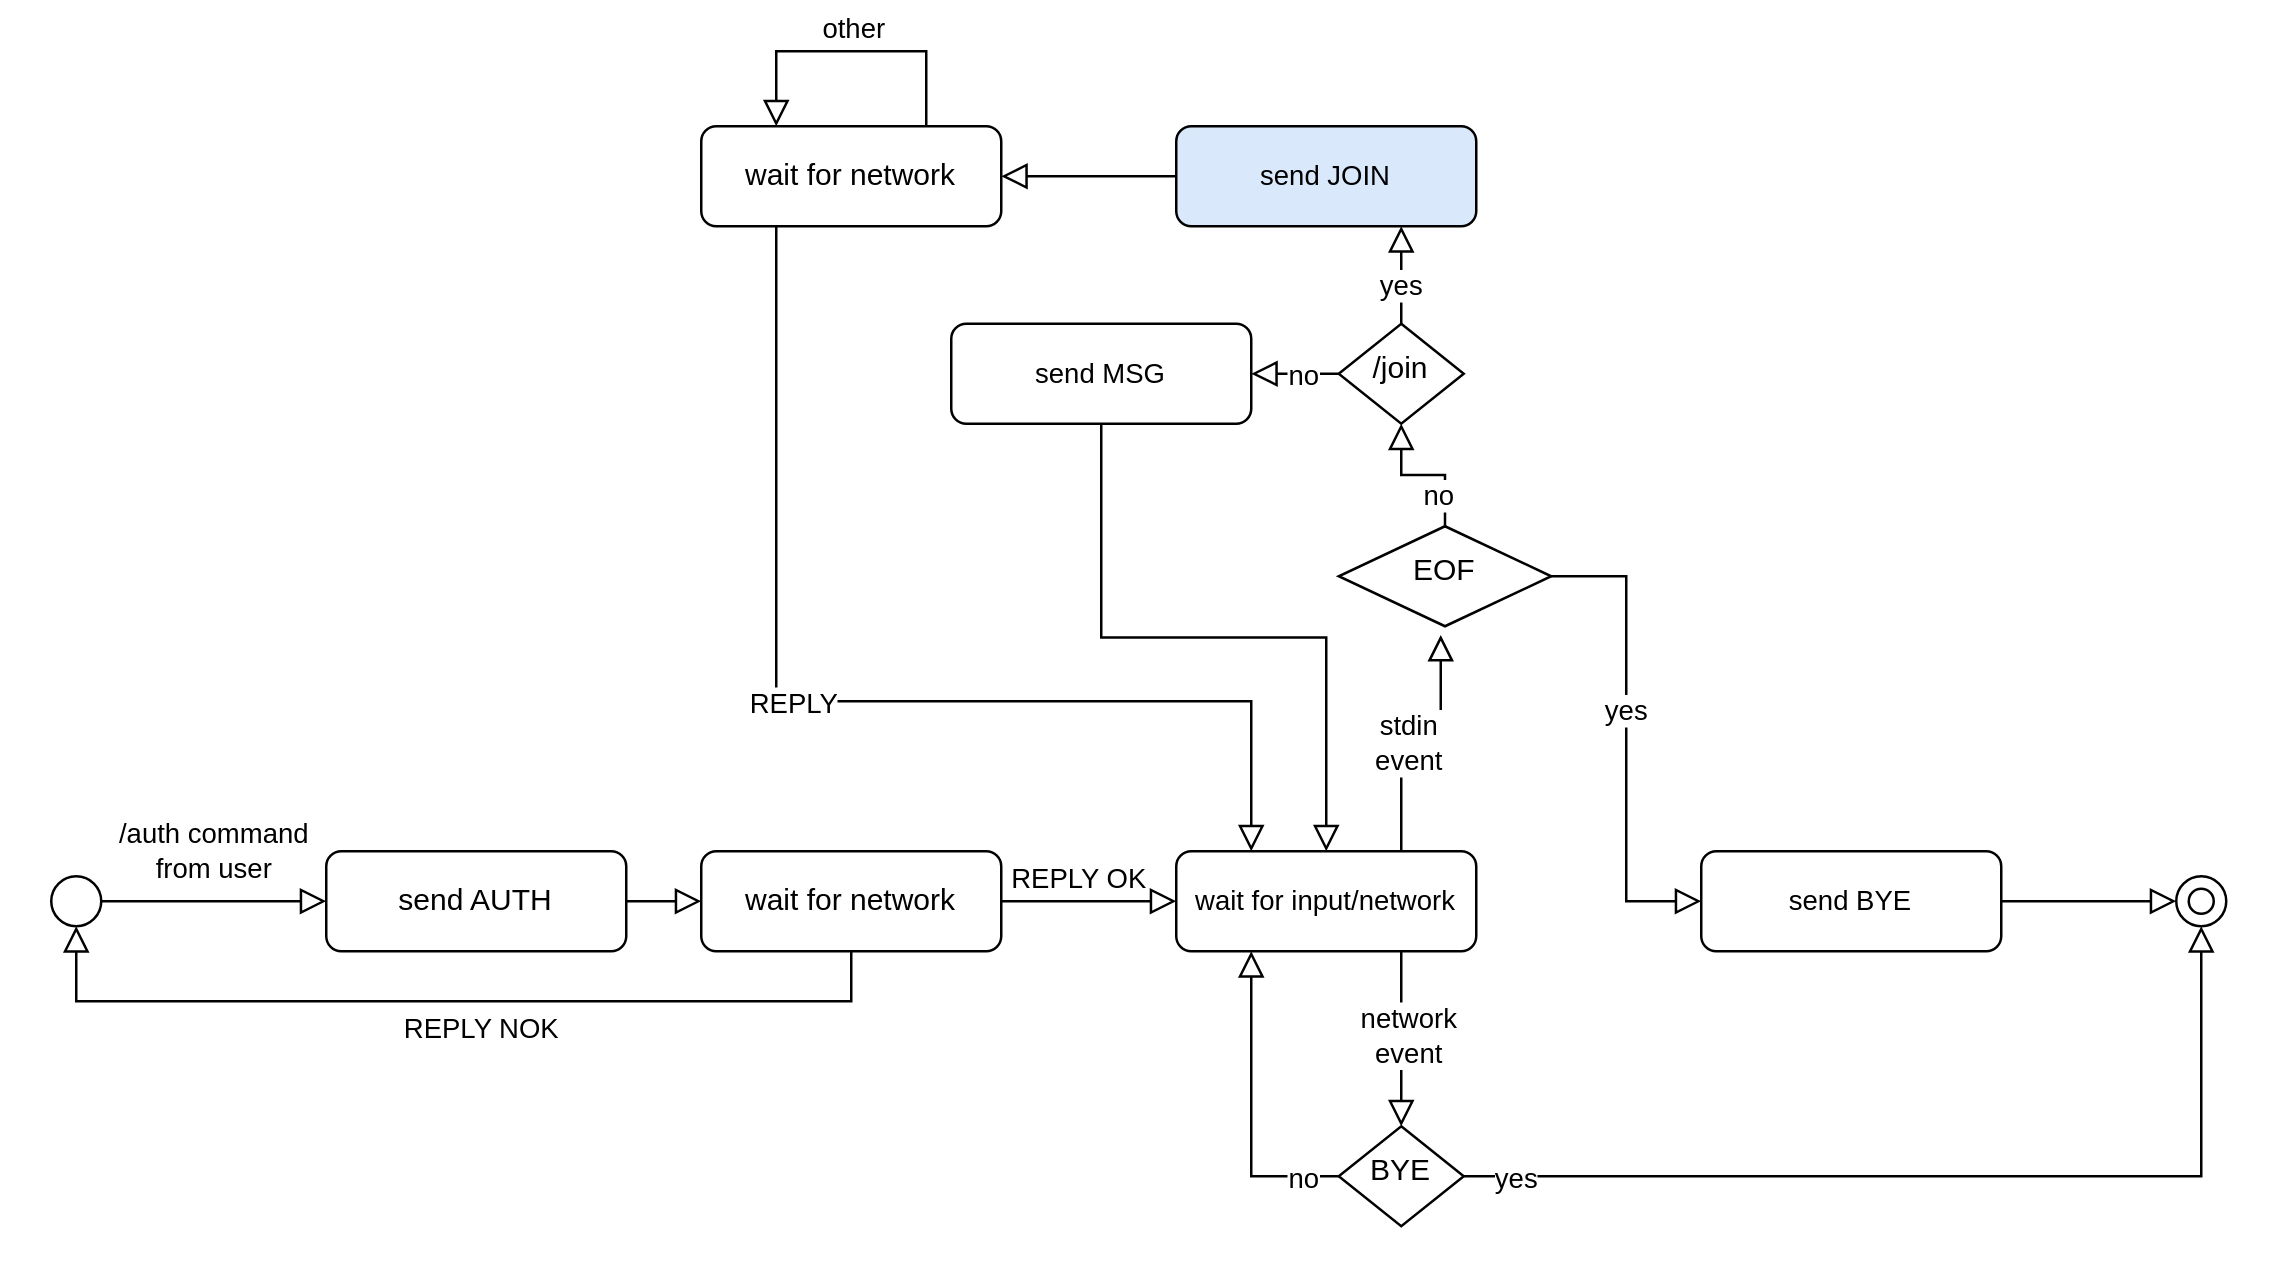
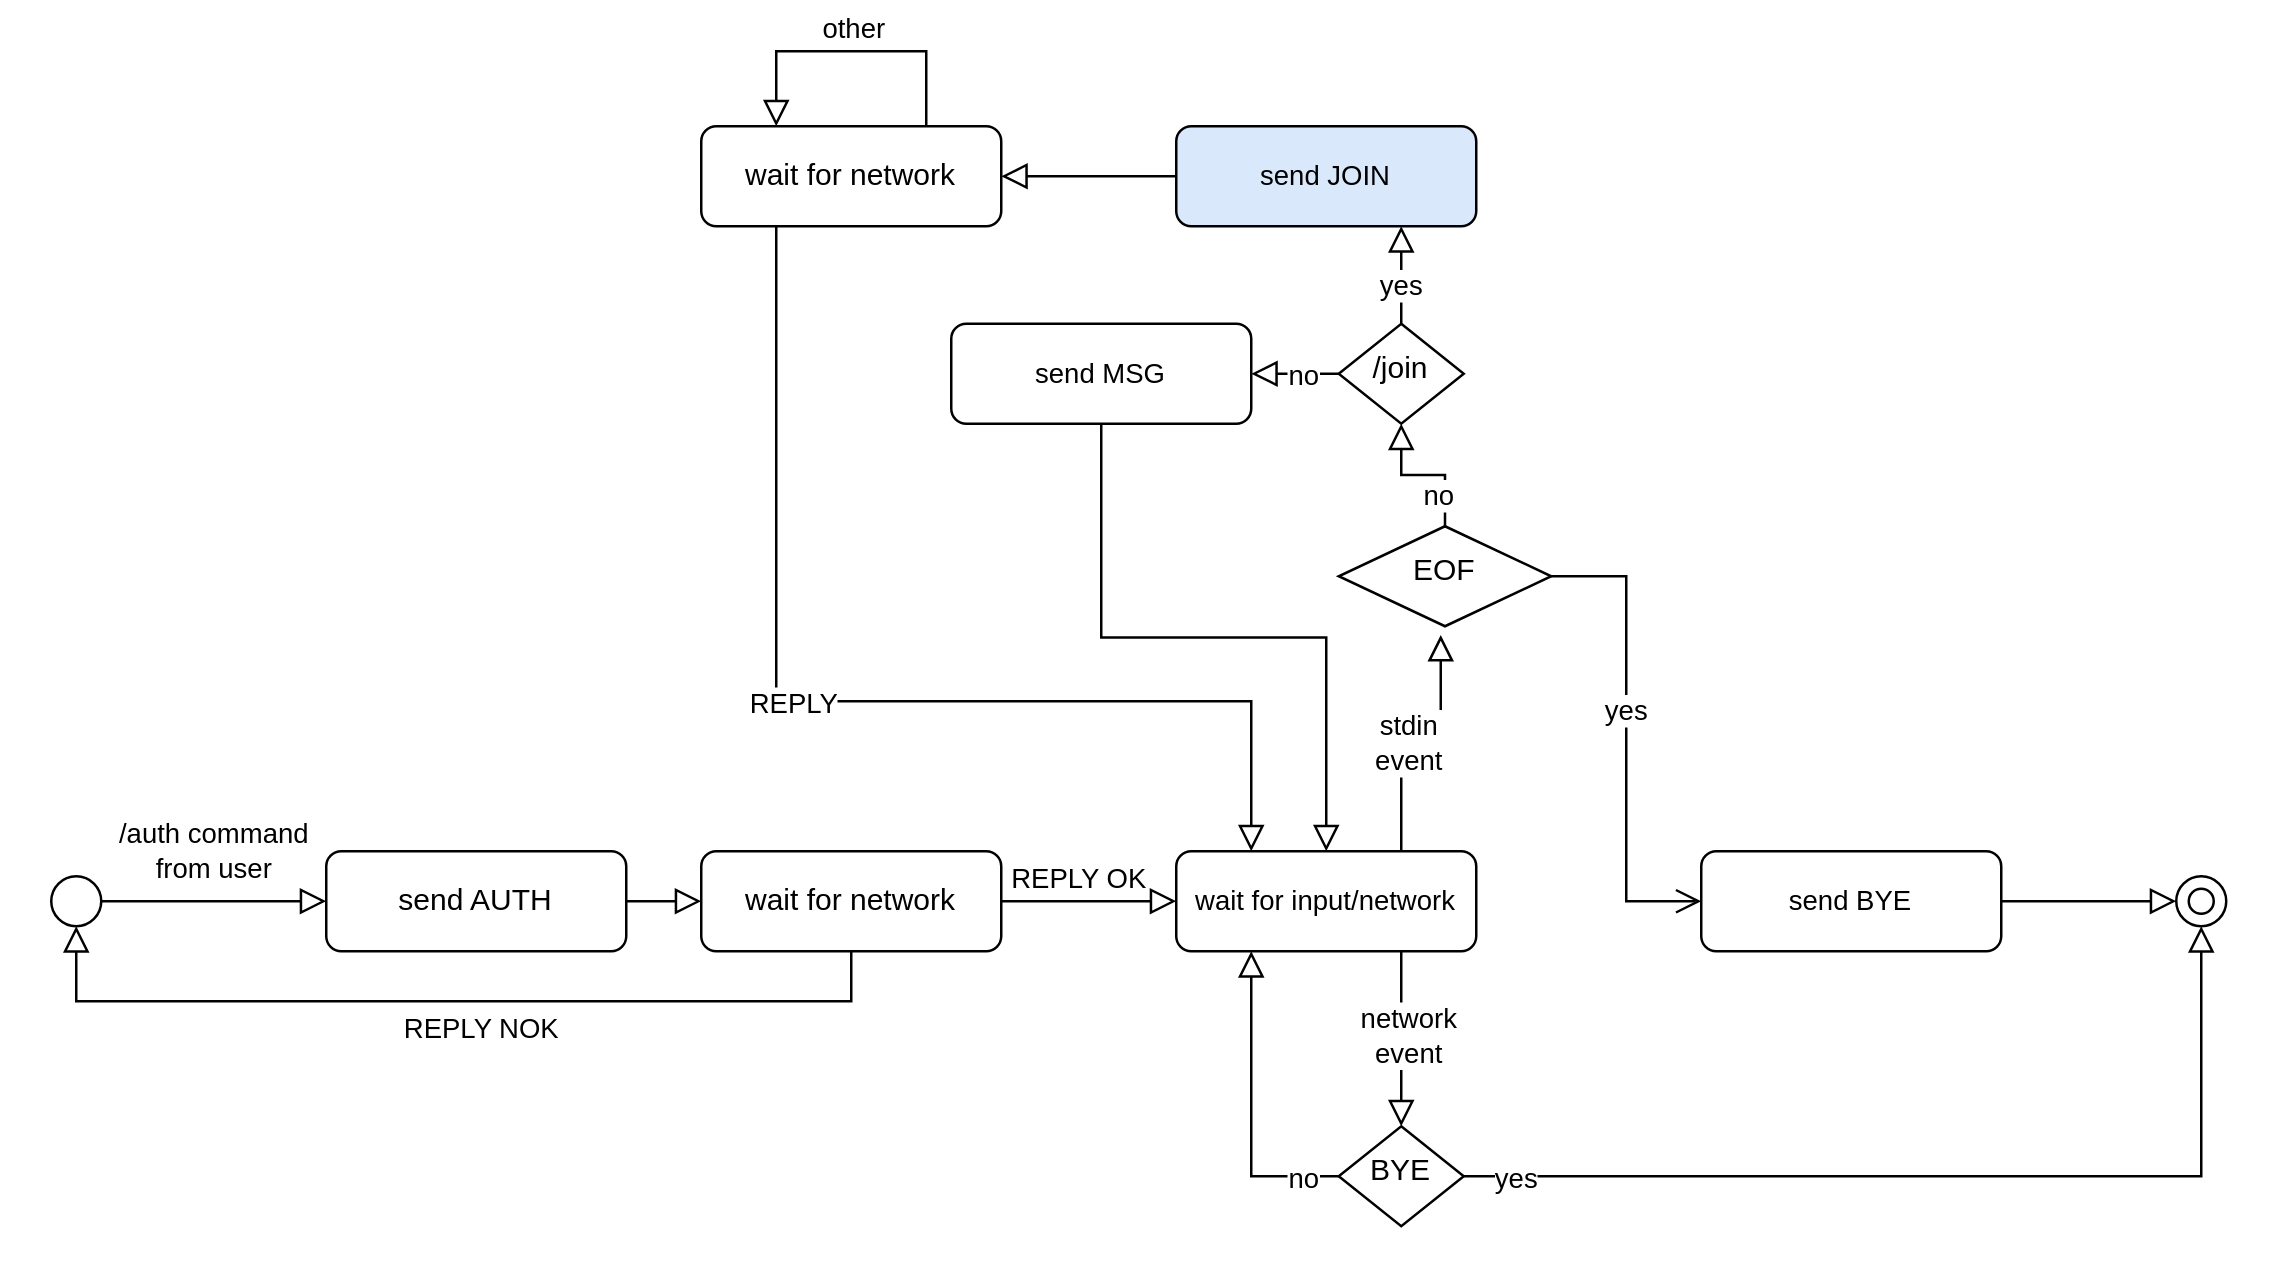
(1674, 901) -> (1684, 901)
